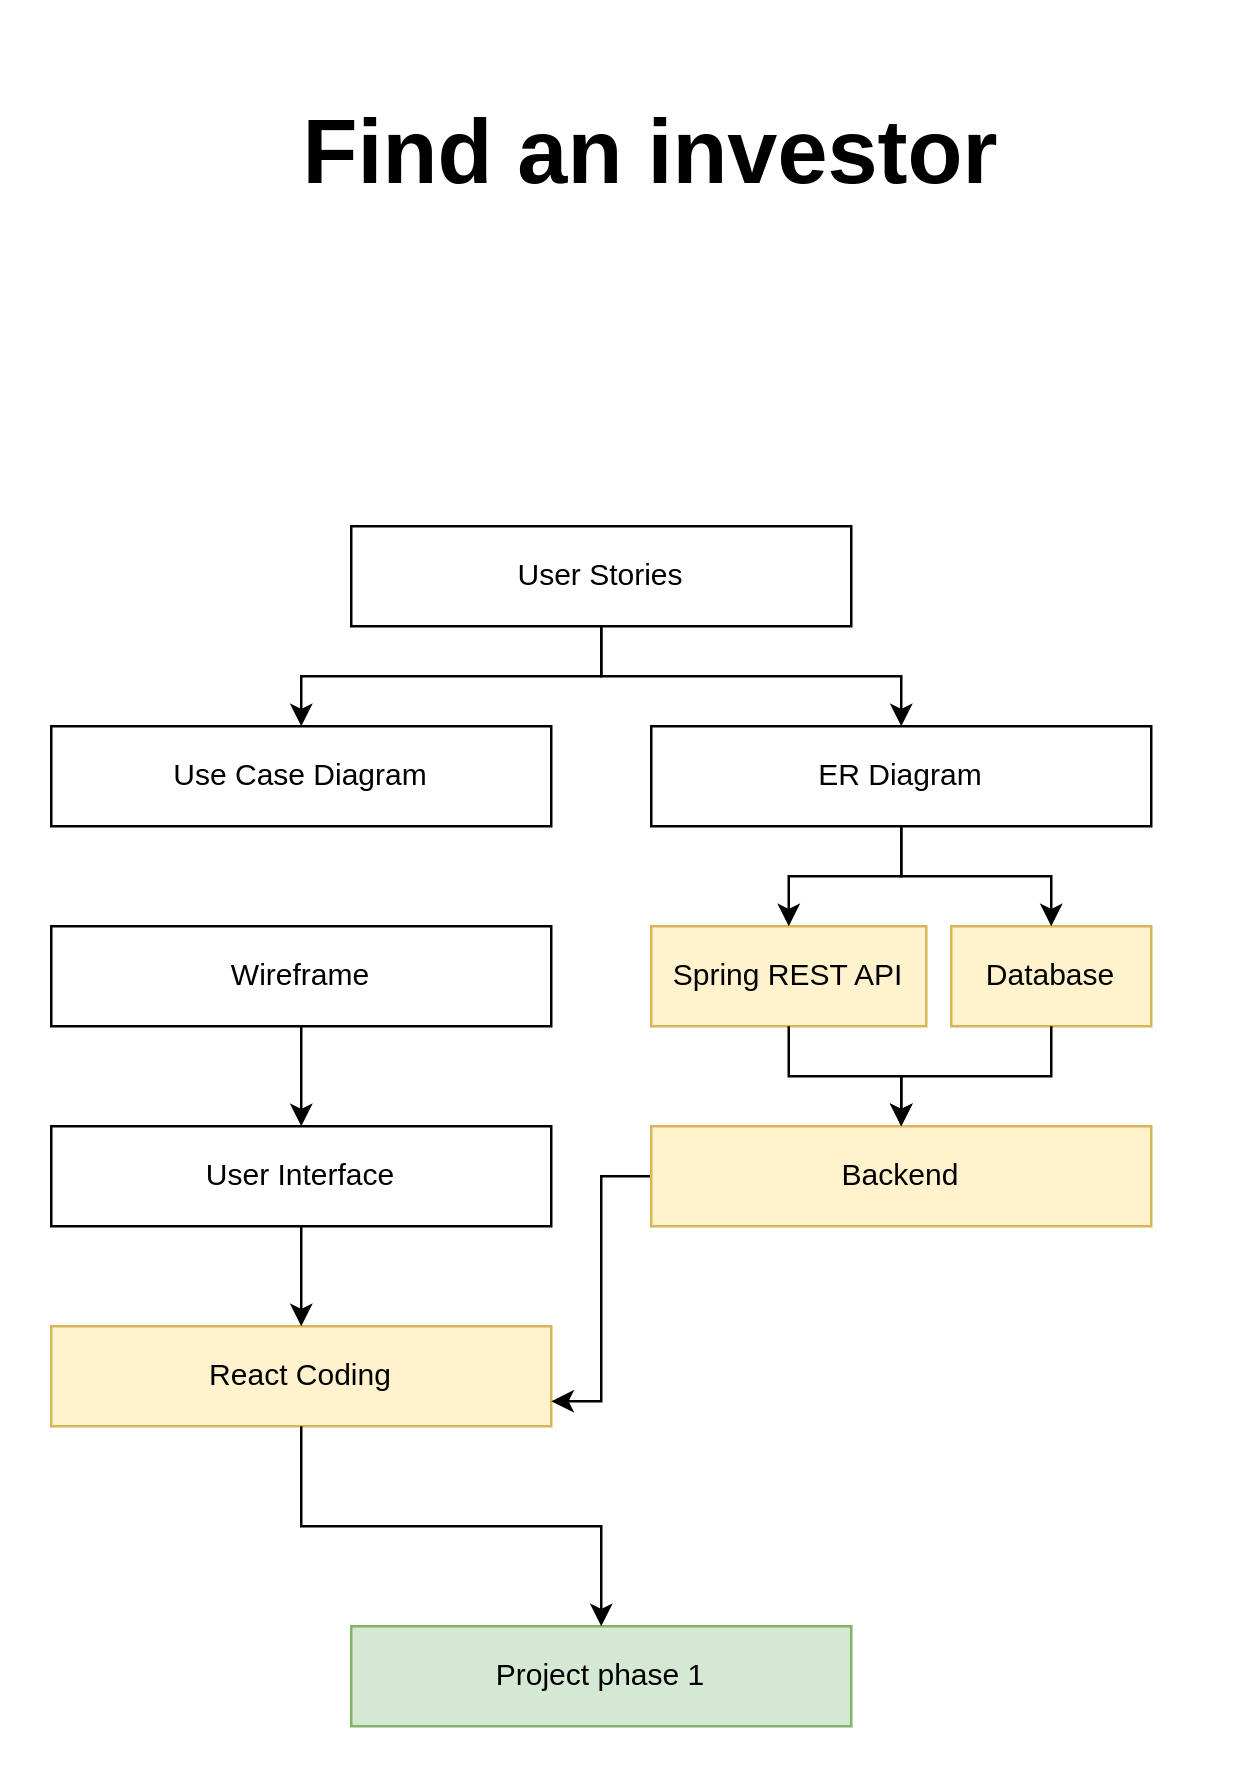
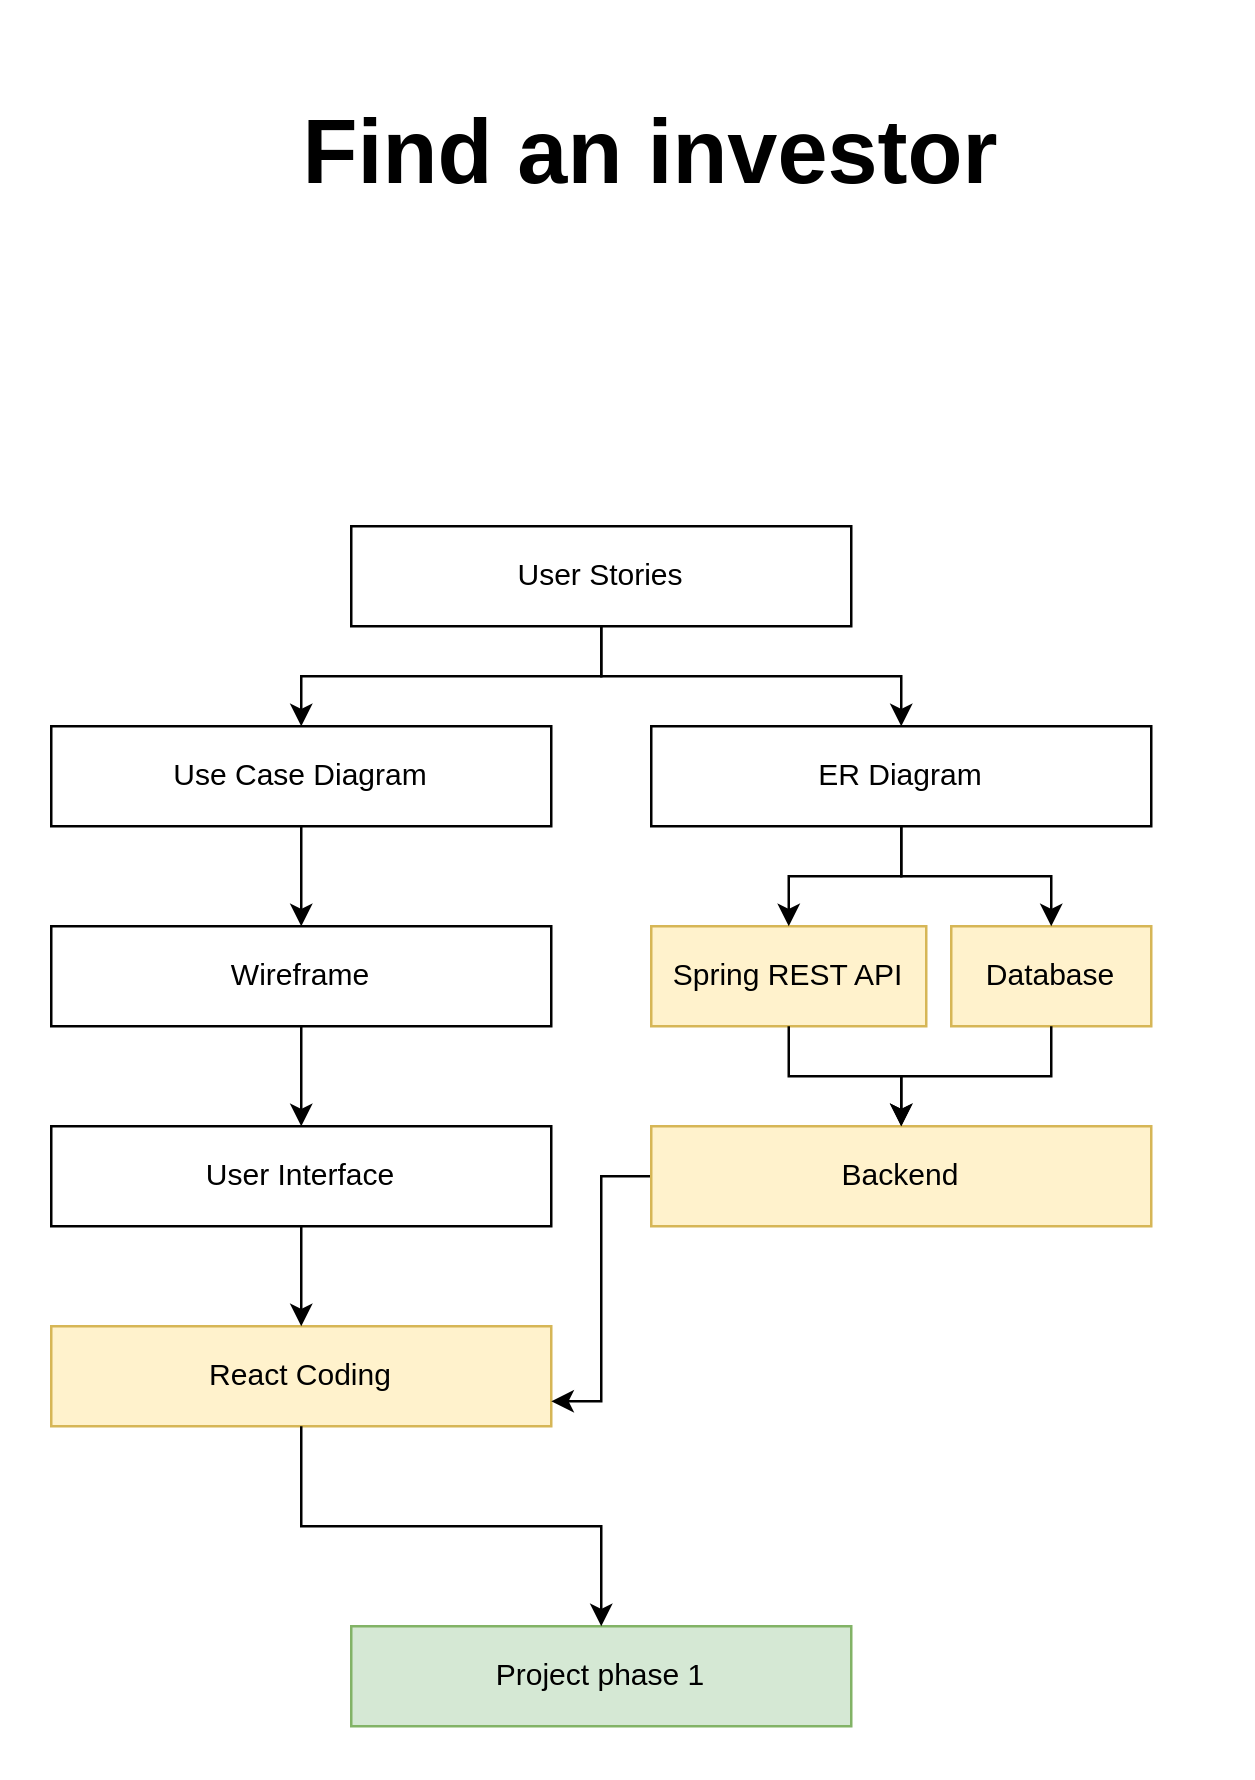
none -> (301, 868)
